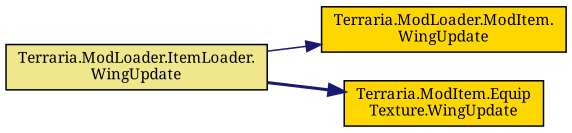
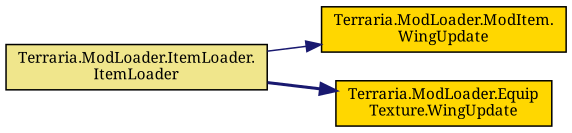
(137, 67) -> (137, 67)
(444, 103) -> (444, 103)
